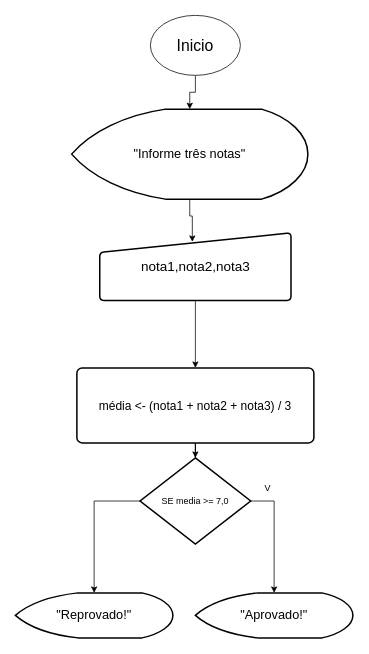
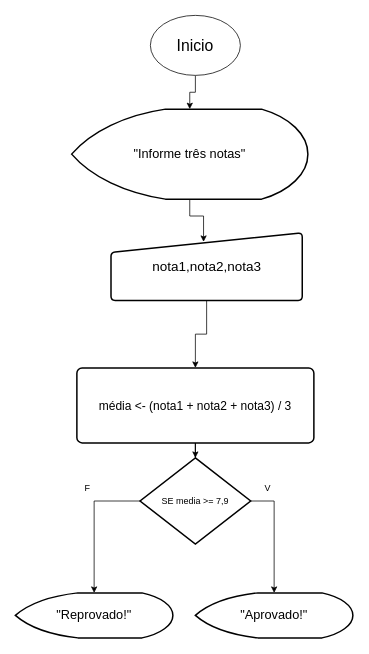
(195, 267) -> (207, 267)
none -> (87, 488)
(195, 501) -> (195, 501)
